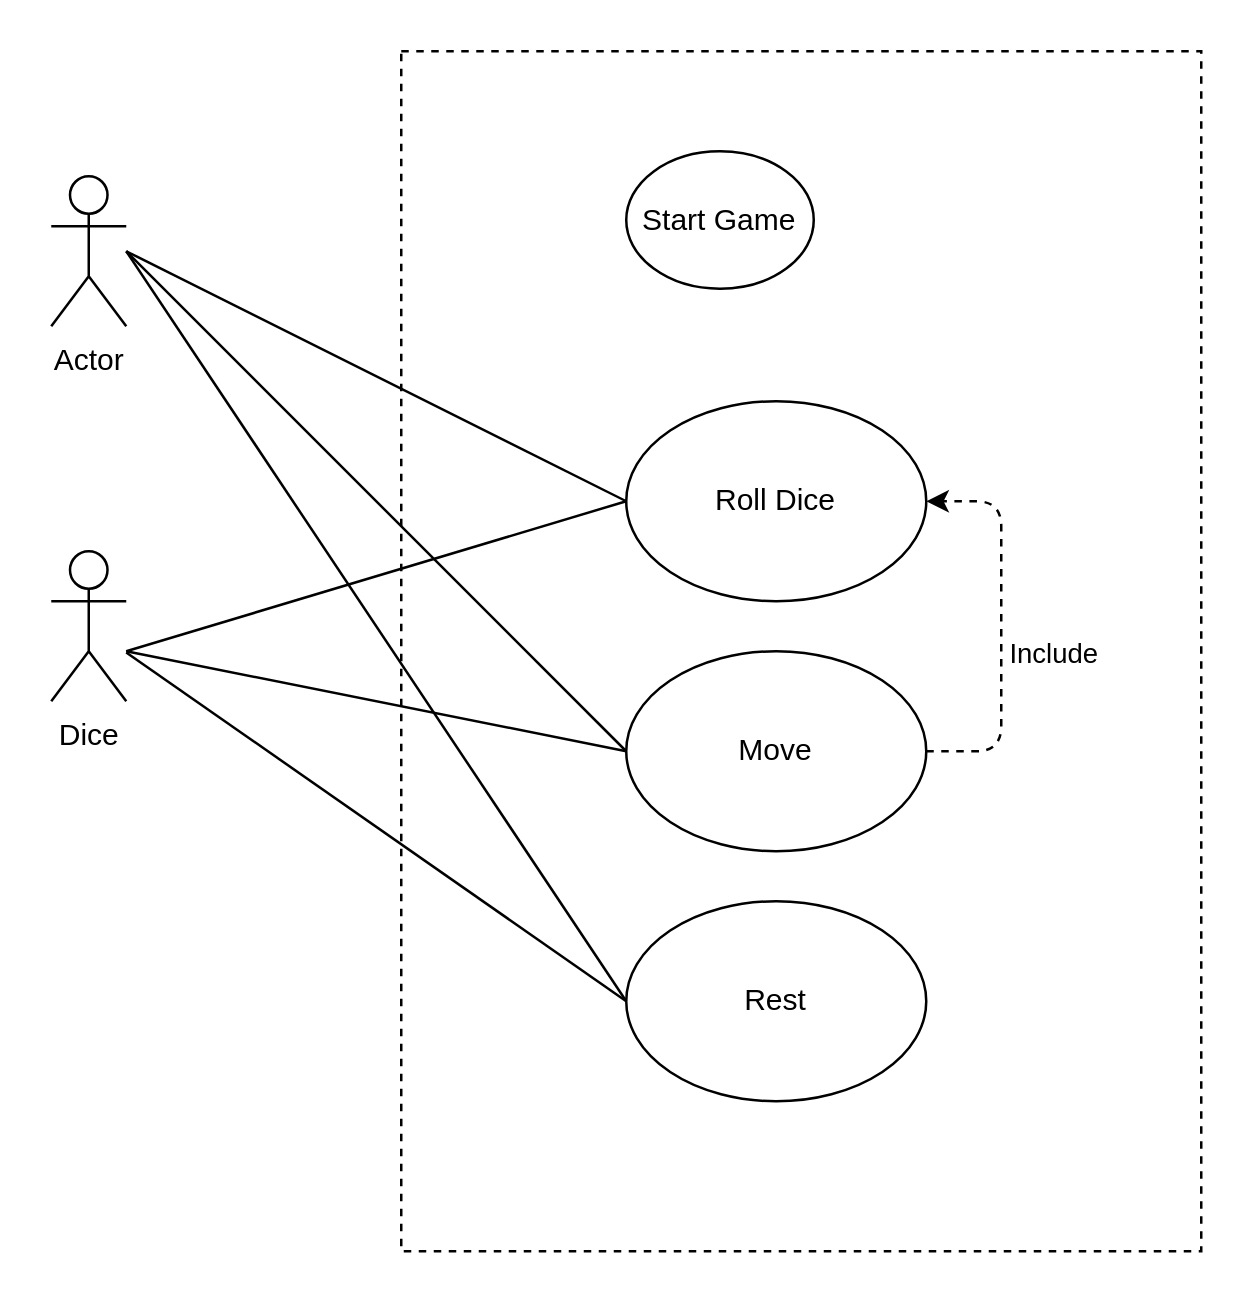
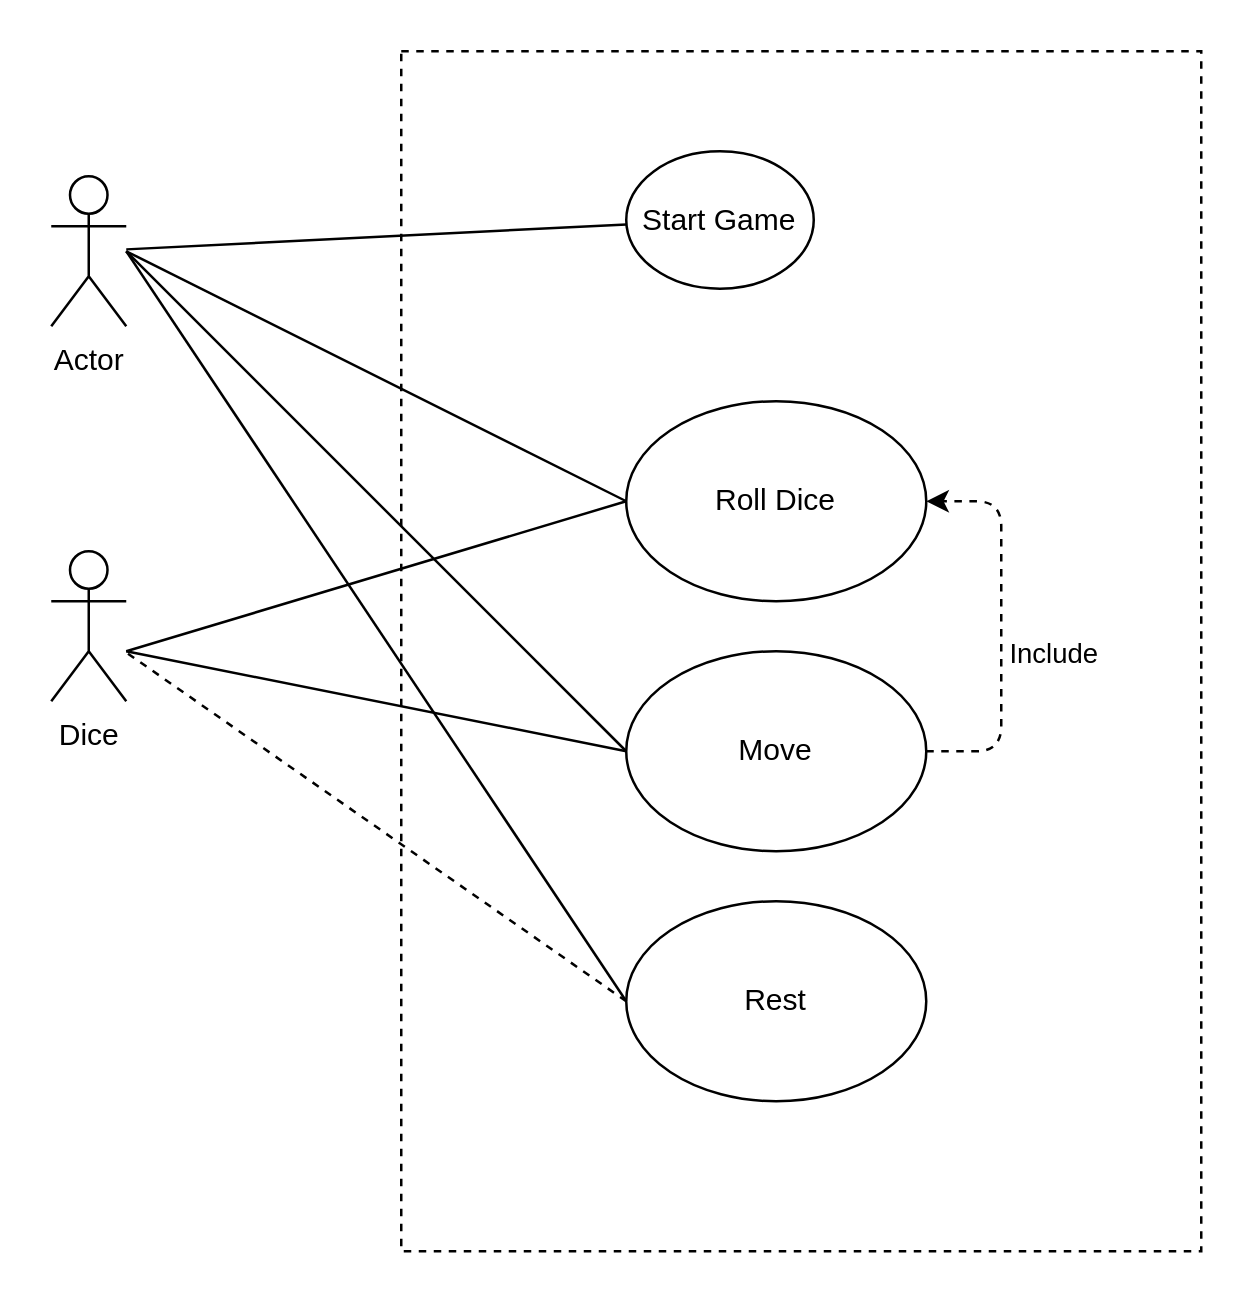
none -> (379, 237)
(375, 826) -> (375, 826)
